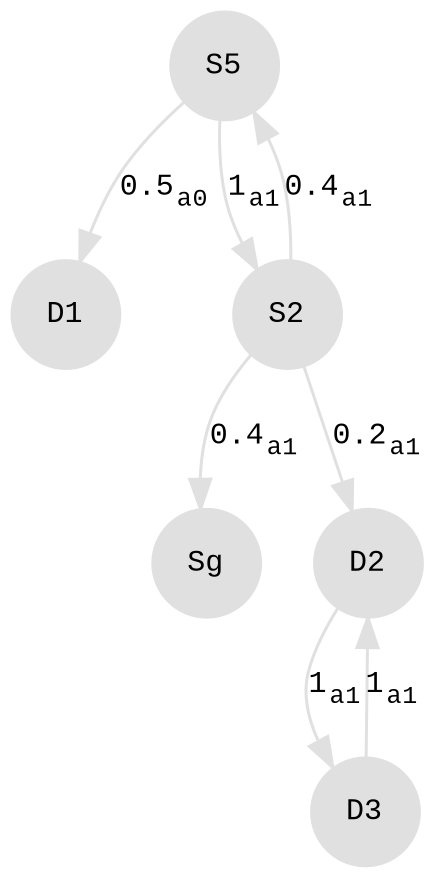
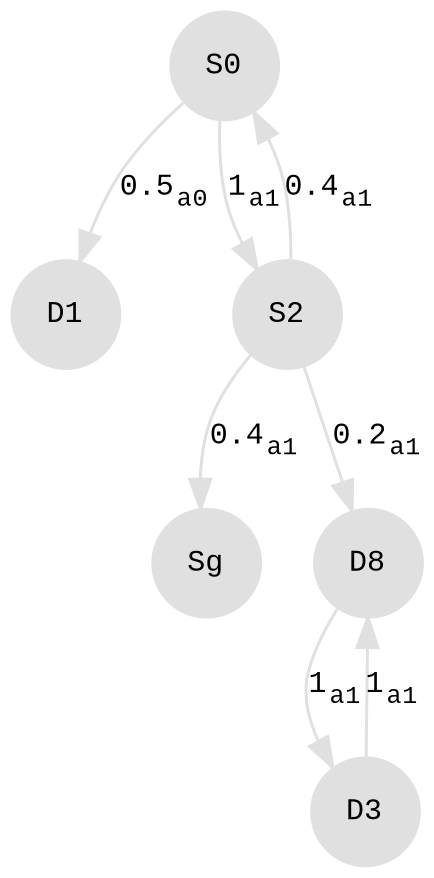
(225, 66) -> (225, 66)
(368, 563) -> (368, 563)
